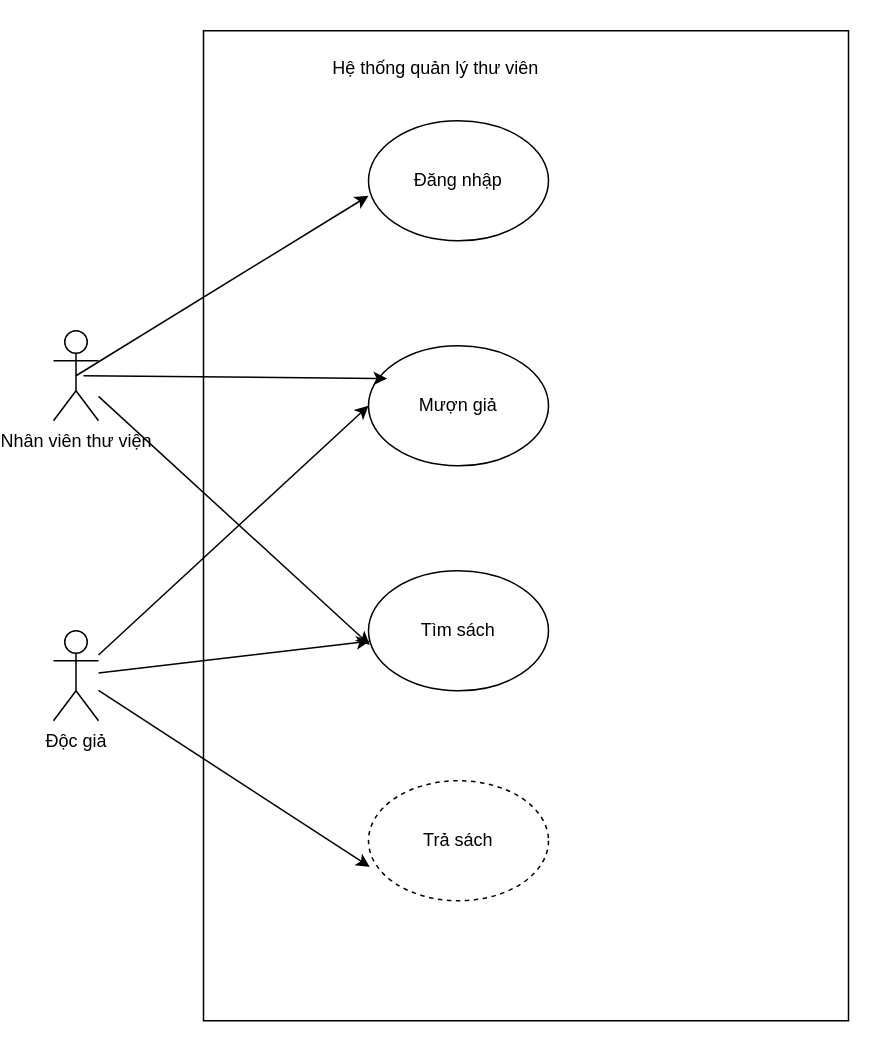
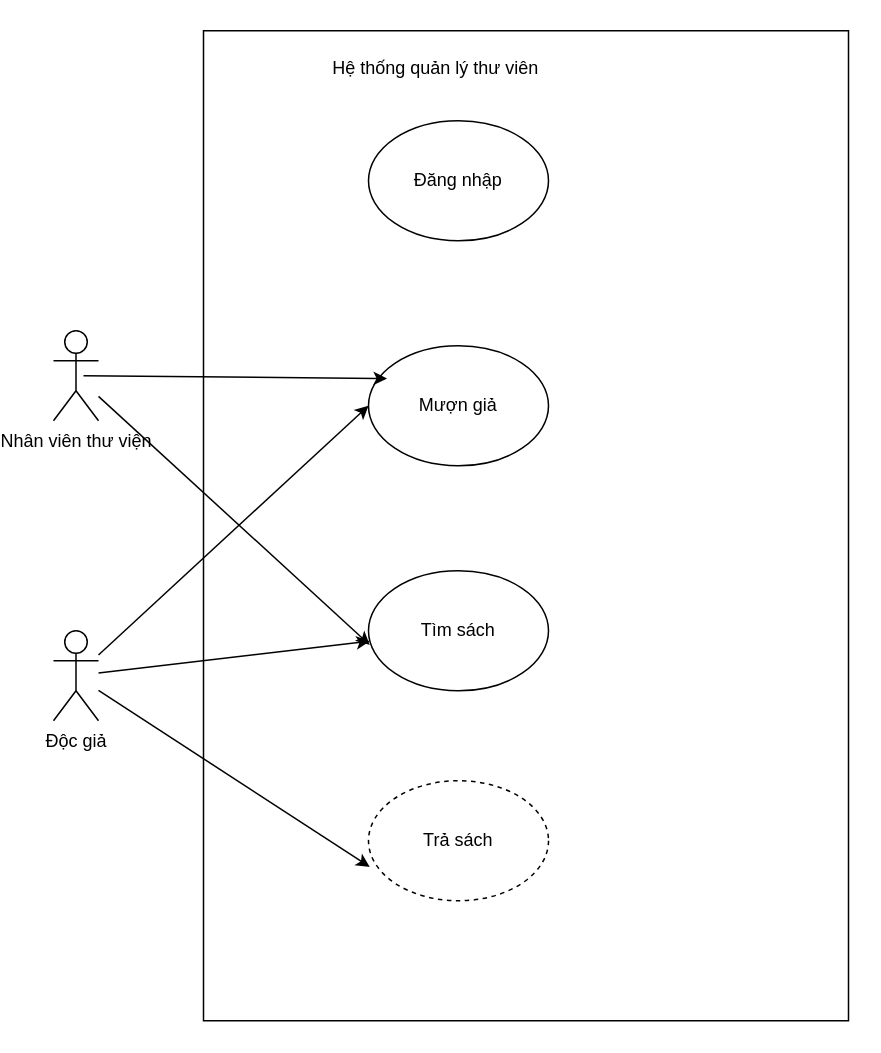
(230, 281) -> none
